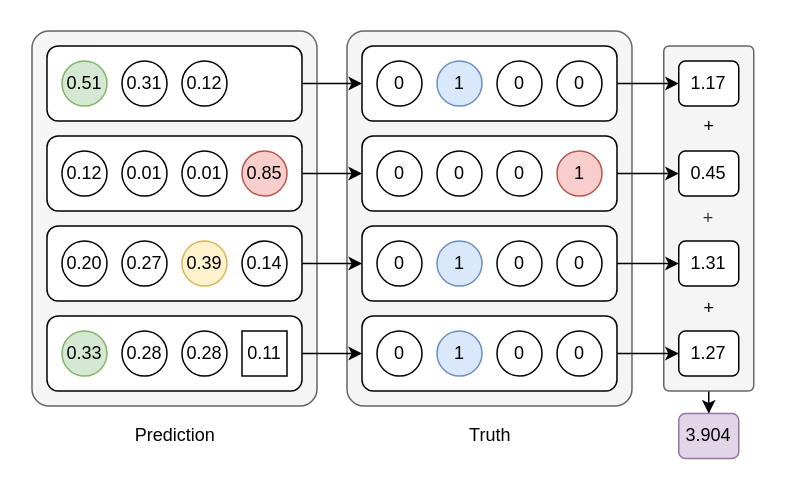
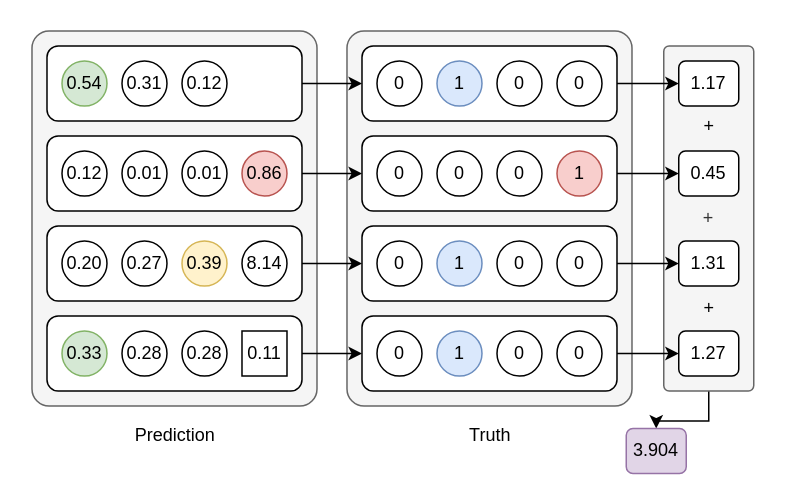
(85, 83) -> (85, 83)
(265, 173) -> (265, 173)
(265, 263) -> (265, 263)
(709, 436) -> (656, 451)
